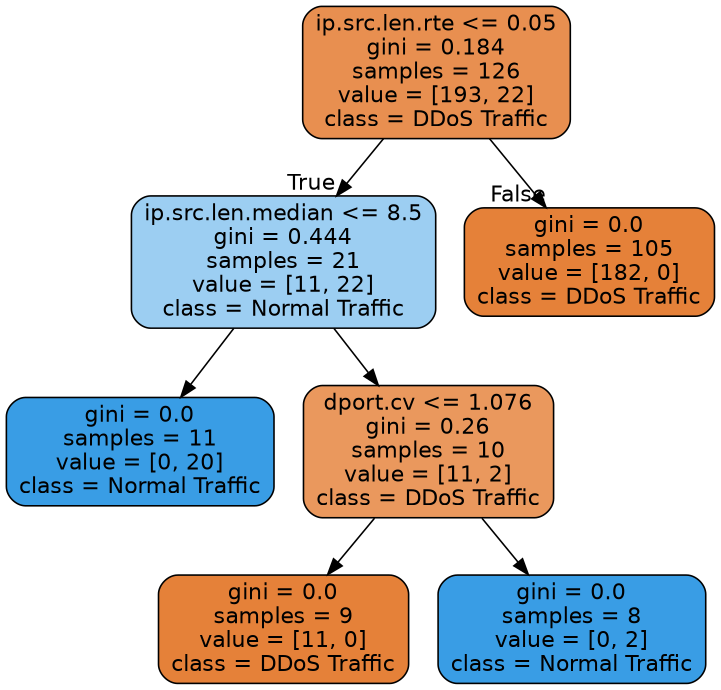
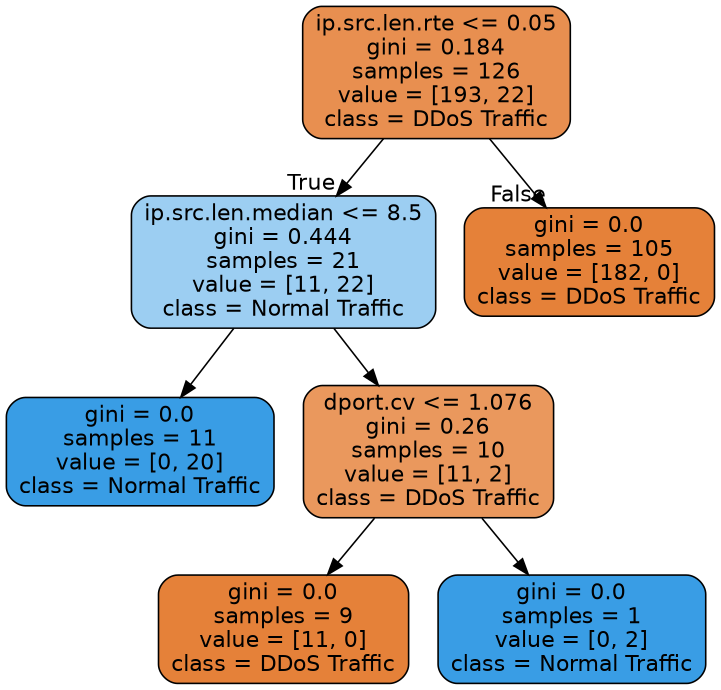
(572, 629) -> (572, 629)
